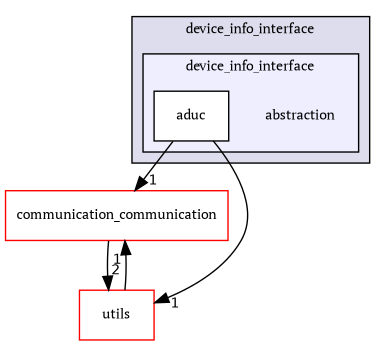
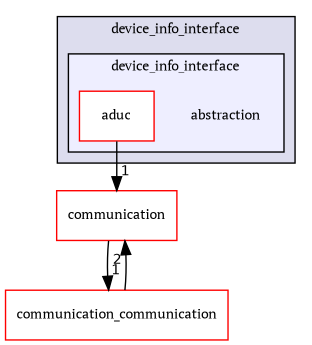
(191, 116) -> (117, 116)
(158, 160) -> none
(117, 315) -> (117, 216)
